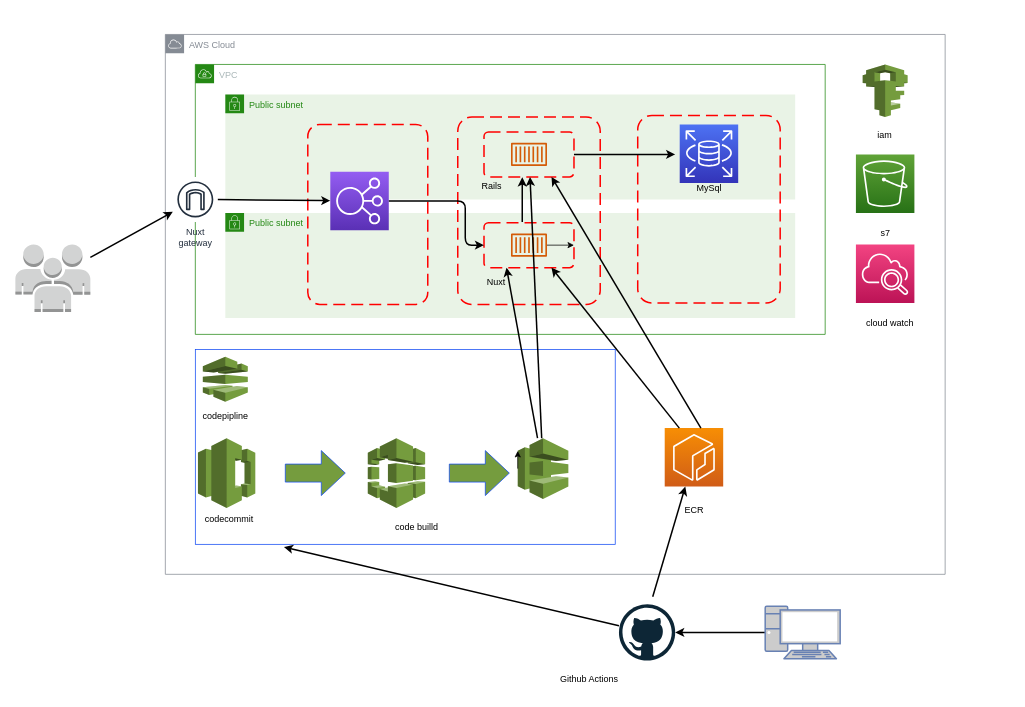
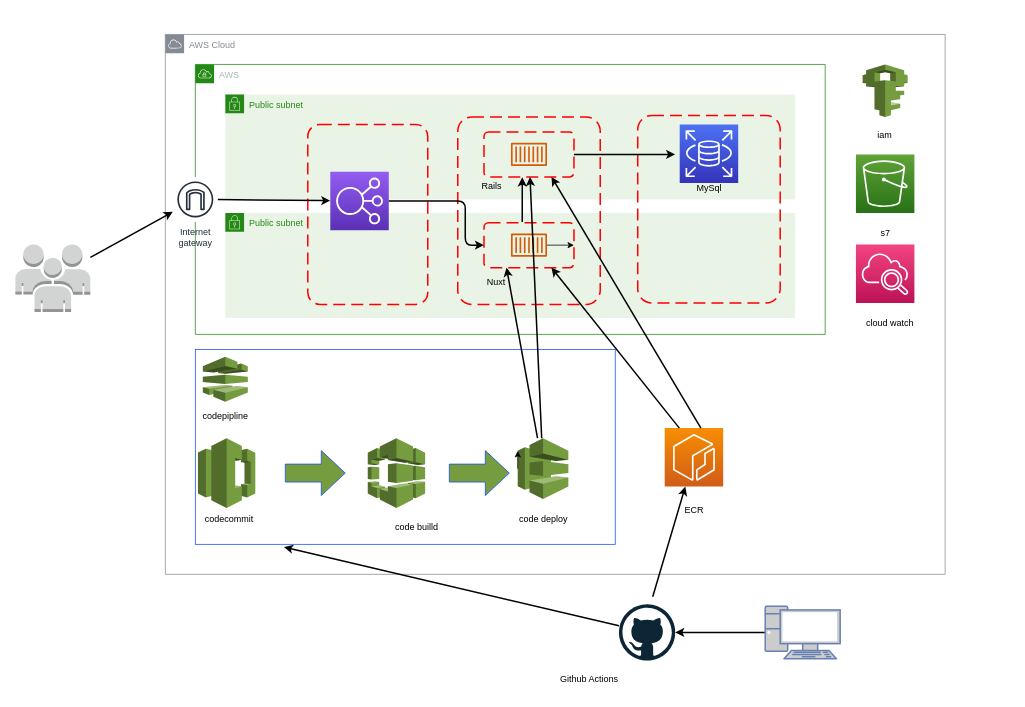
(227, 75) -> (227, 75)
(196, 238) -> (196, 238)
none -> (543, 519)
